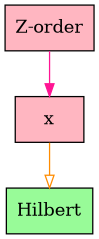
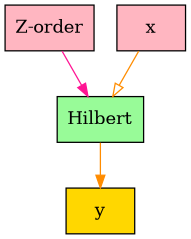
(50, 67) -> (72, 68)
none -> (100, 211)
